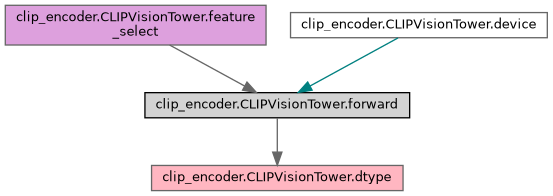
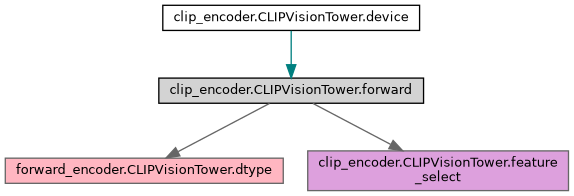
(419, 25) -> (291, 18)
(207, 66) -> (352, 124)
(277, 178) -> (144, 171)
